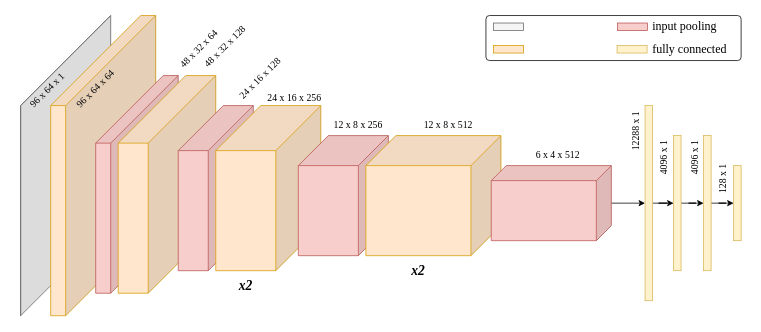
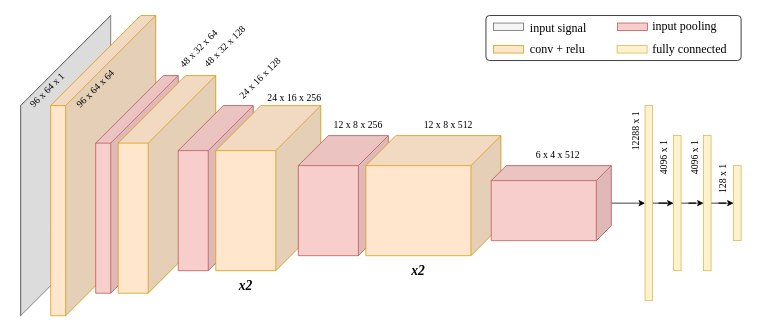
none -> (564, 38)
